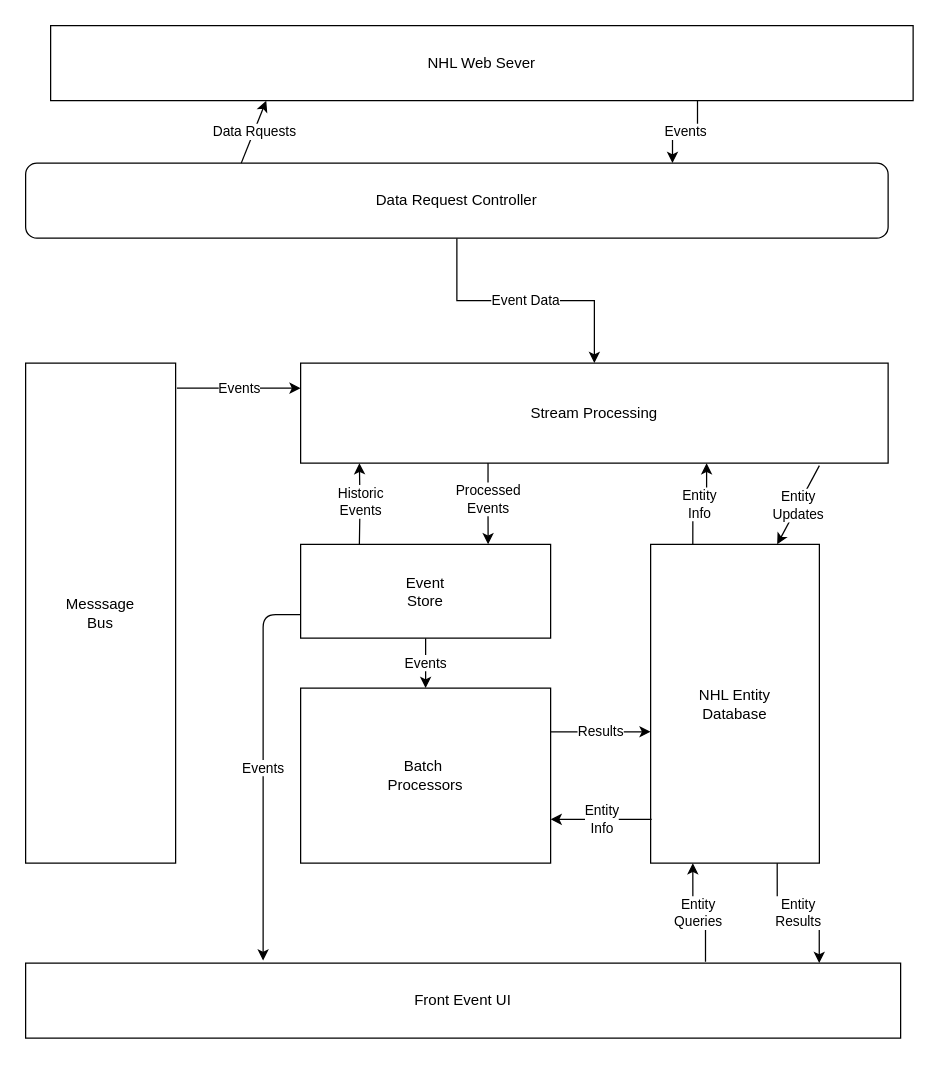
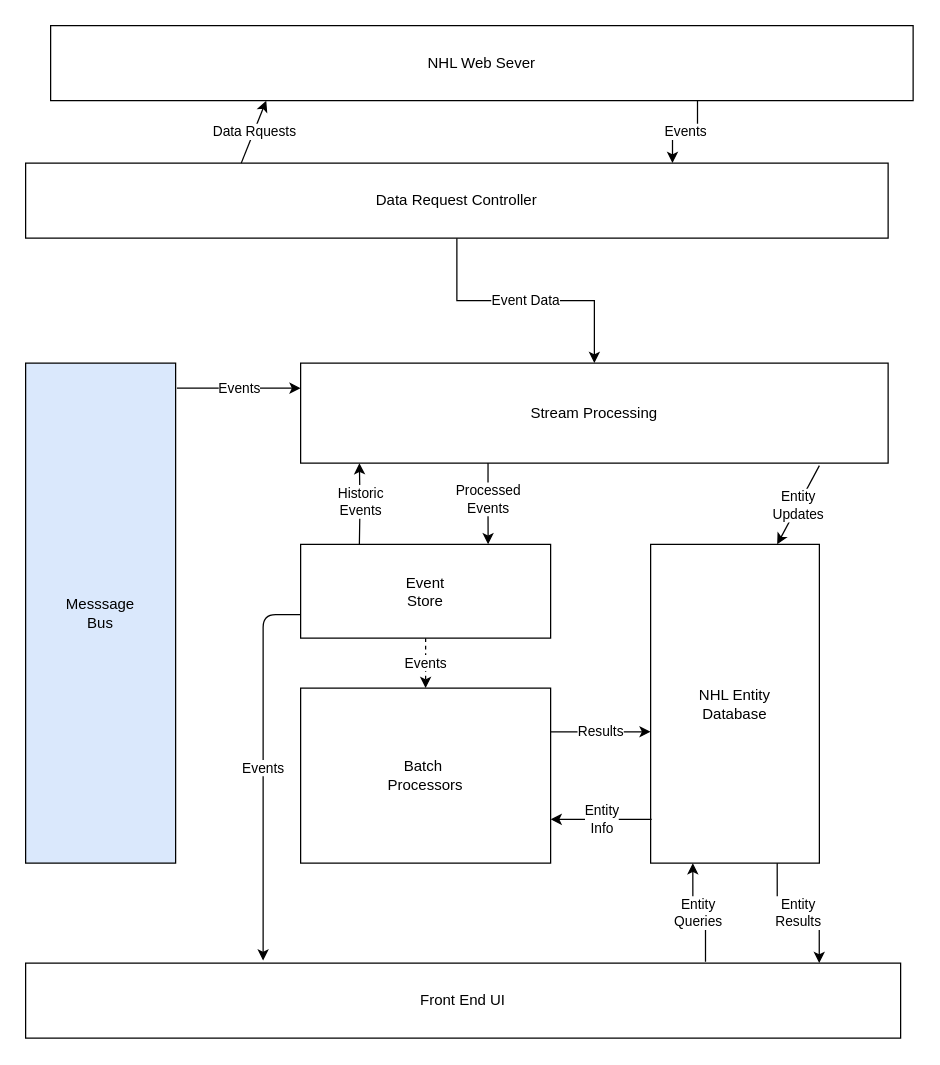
(457, 201) -> (457, 201)
(693, 526) -> none
(101, 613) -> (101, 613)
(426, 647) -> (426, 647)
(463, 1001) -> (463, 1001)
